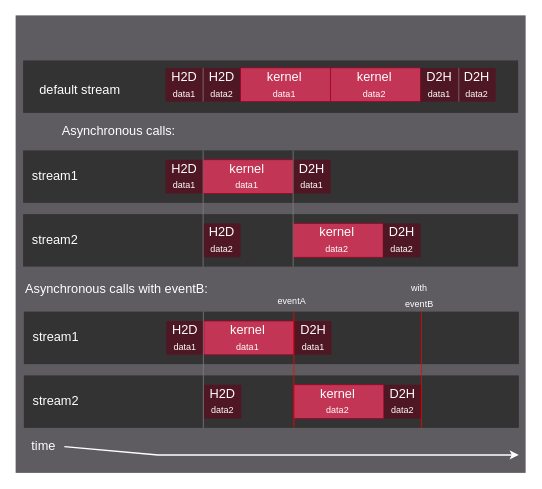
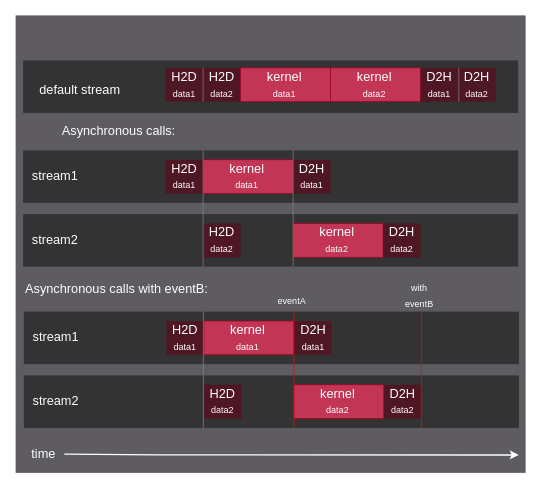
(44, 447) -> (44, 454)
